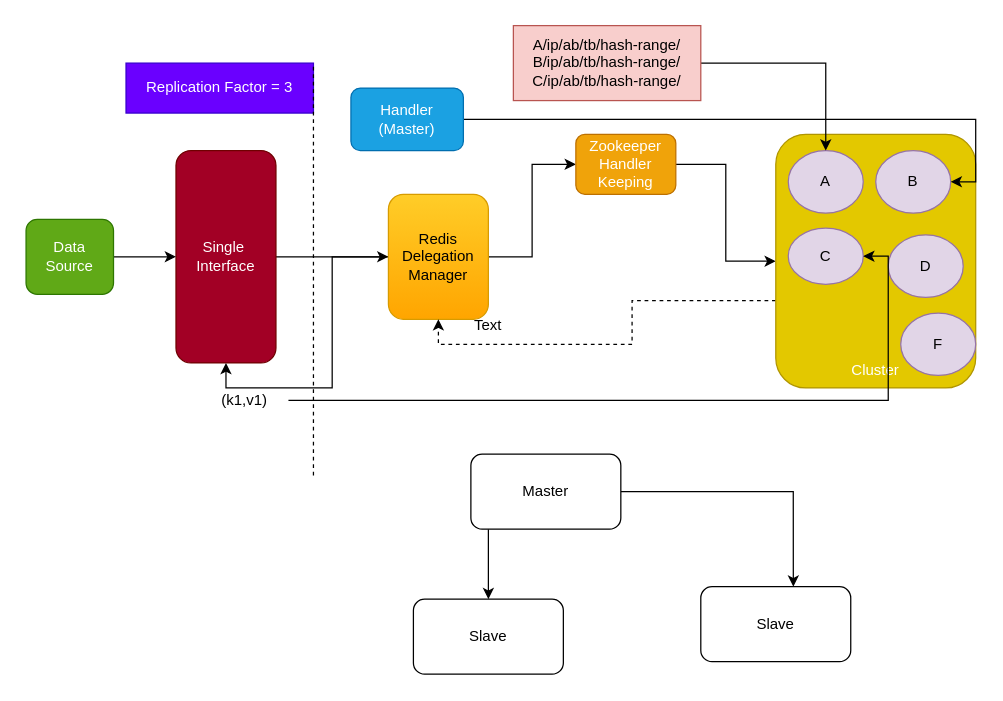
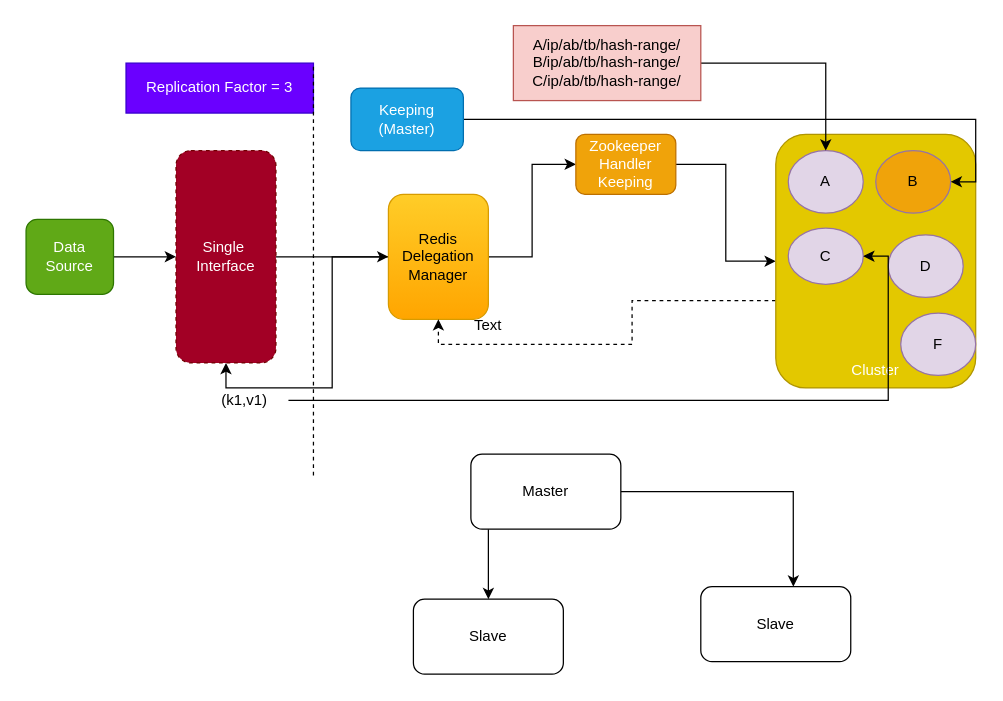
(407, 119) -> (407, 119)
(913, 182) -> (913, 182)
(226, 257) -> (226, 257)
